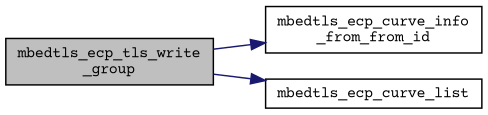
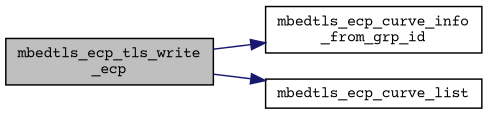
(374, 30) -> (374, 30)
(110, 62) -> (110, 62)
